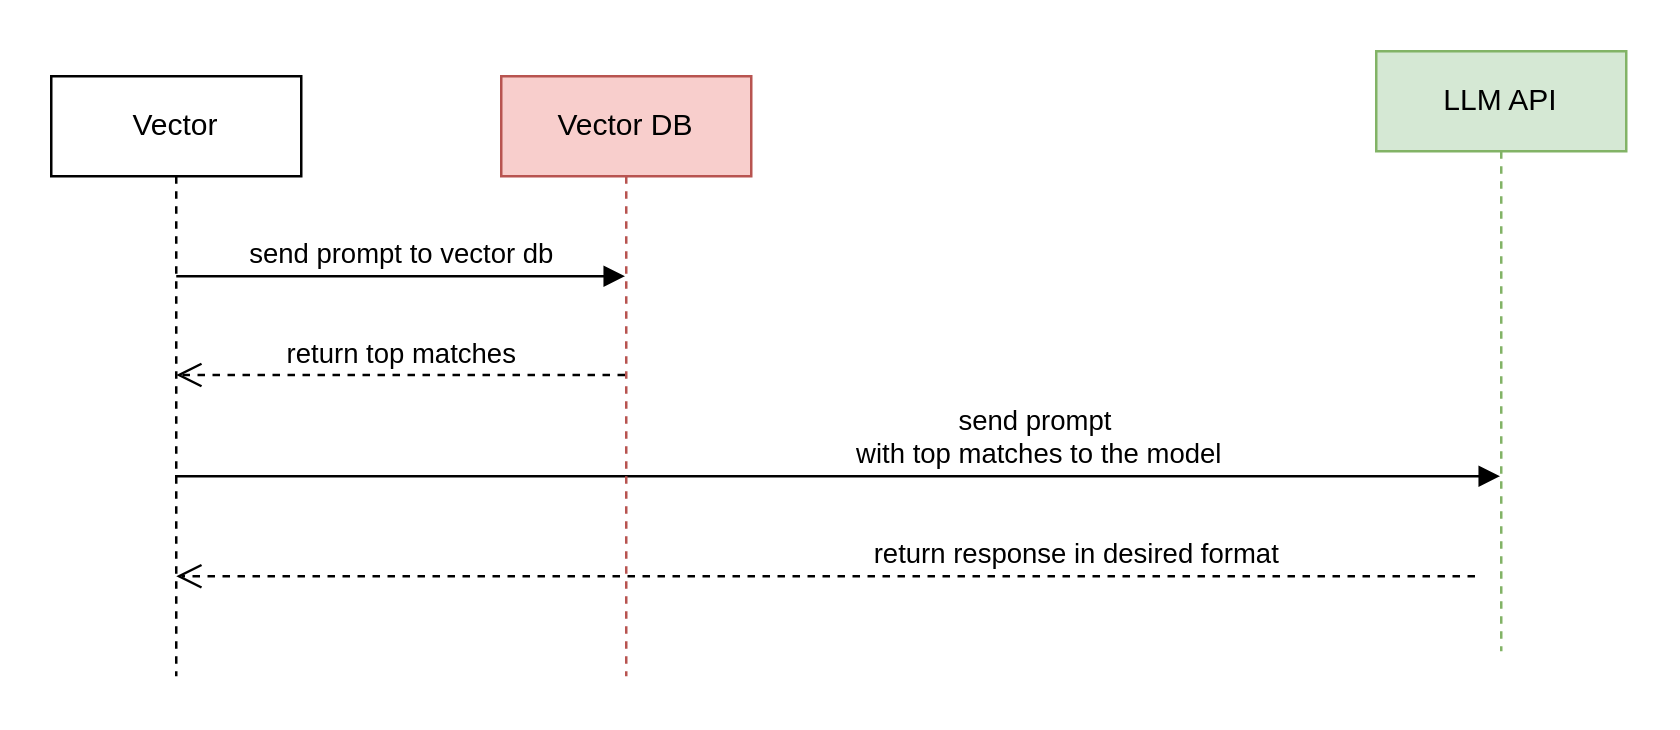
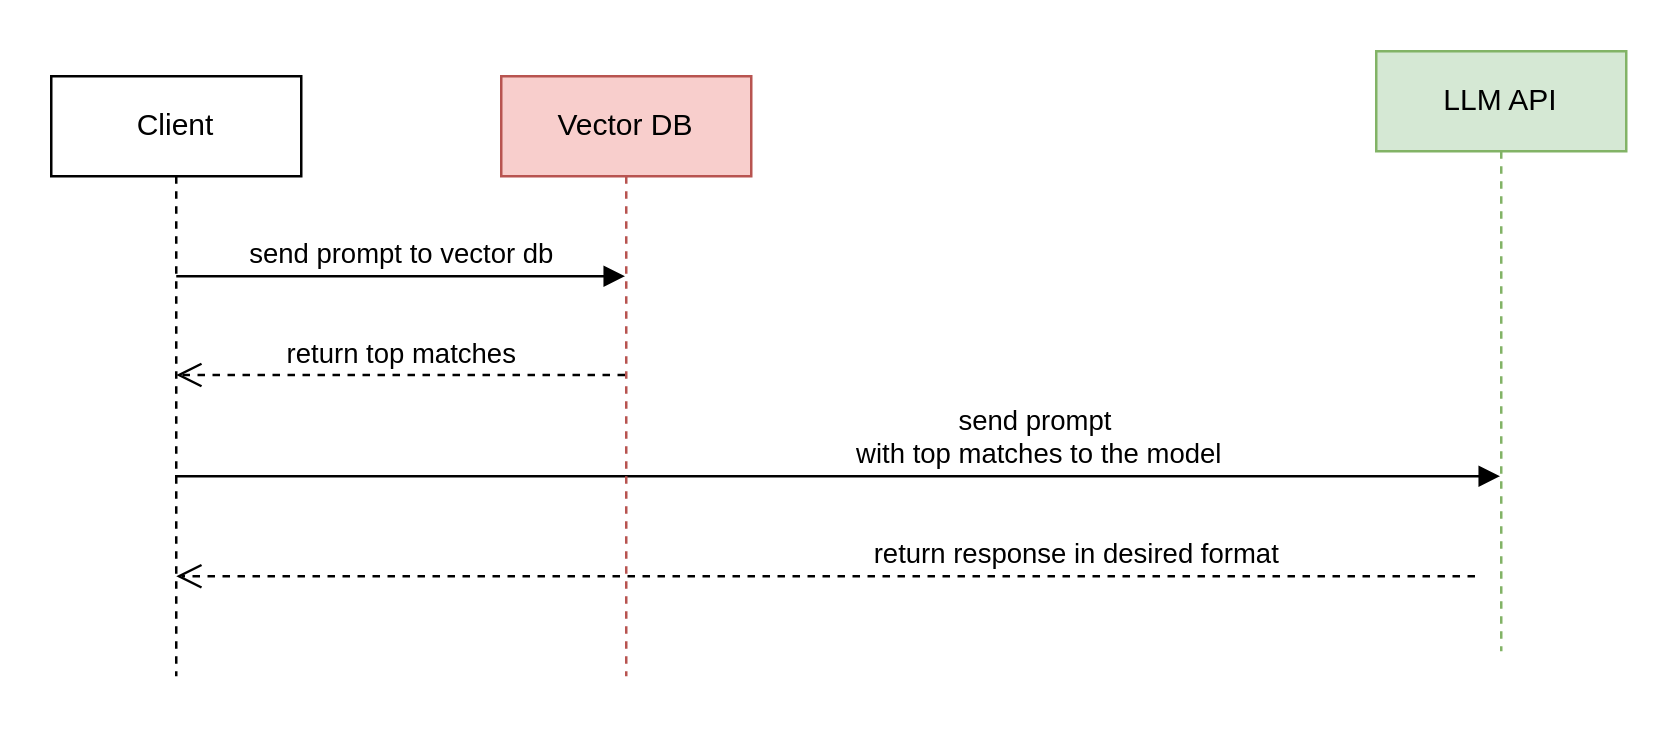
(176, 126) -> (176, 126)
